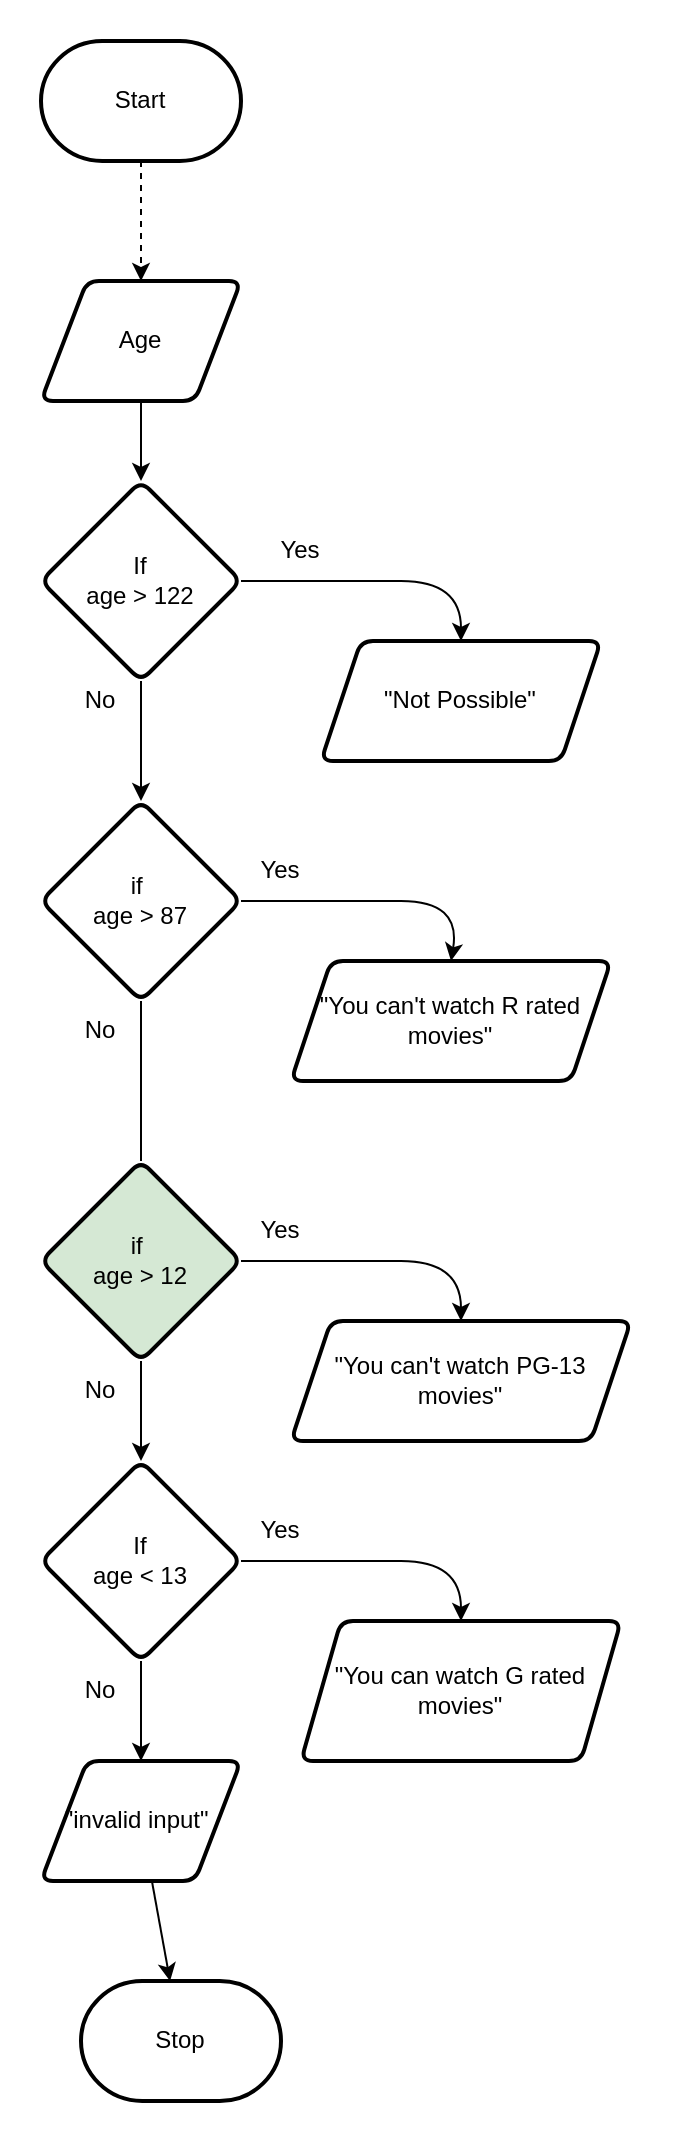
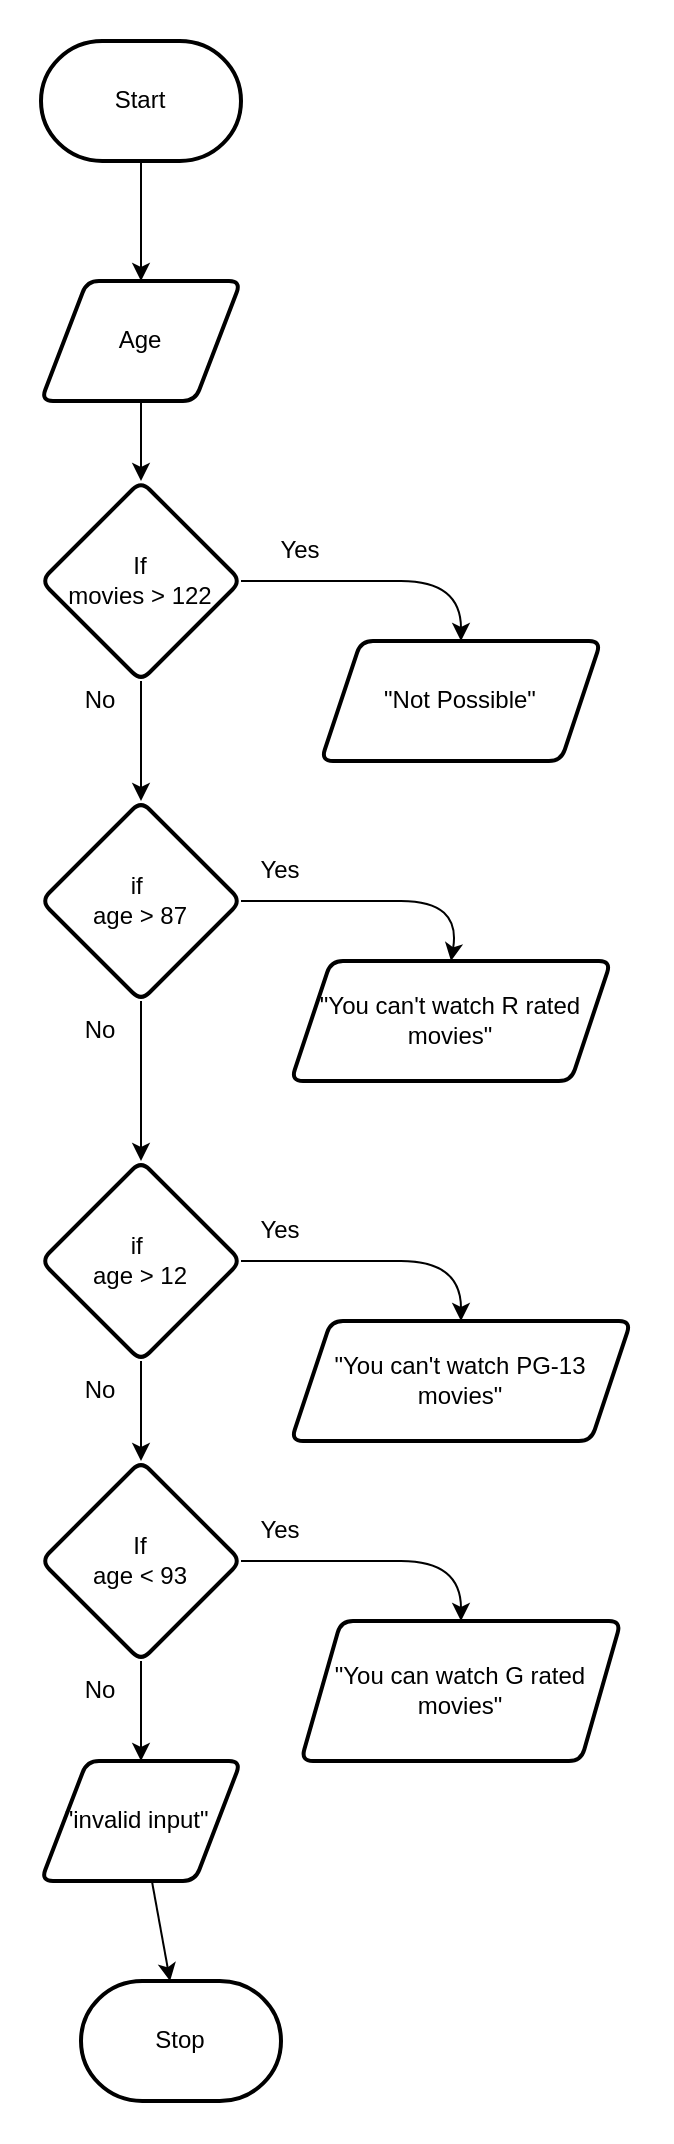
(141, 216) -> (141, 216)
(141, 581) -> (141, 581)
(141, 1152) -> (141, 1146)
(141, 1261) -> (141, 1261)
(141, 1561) -> (141, 1561)
